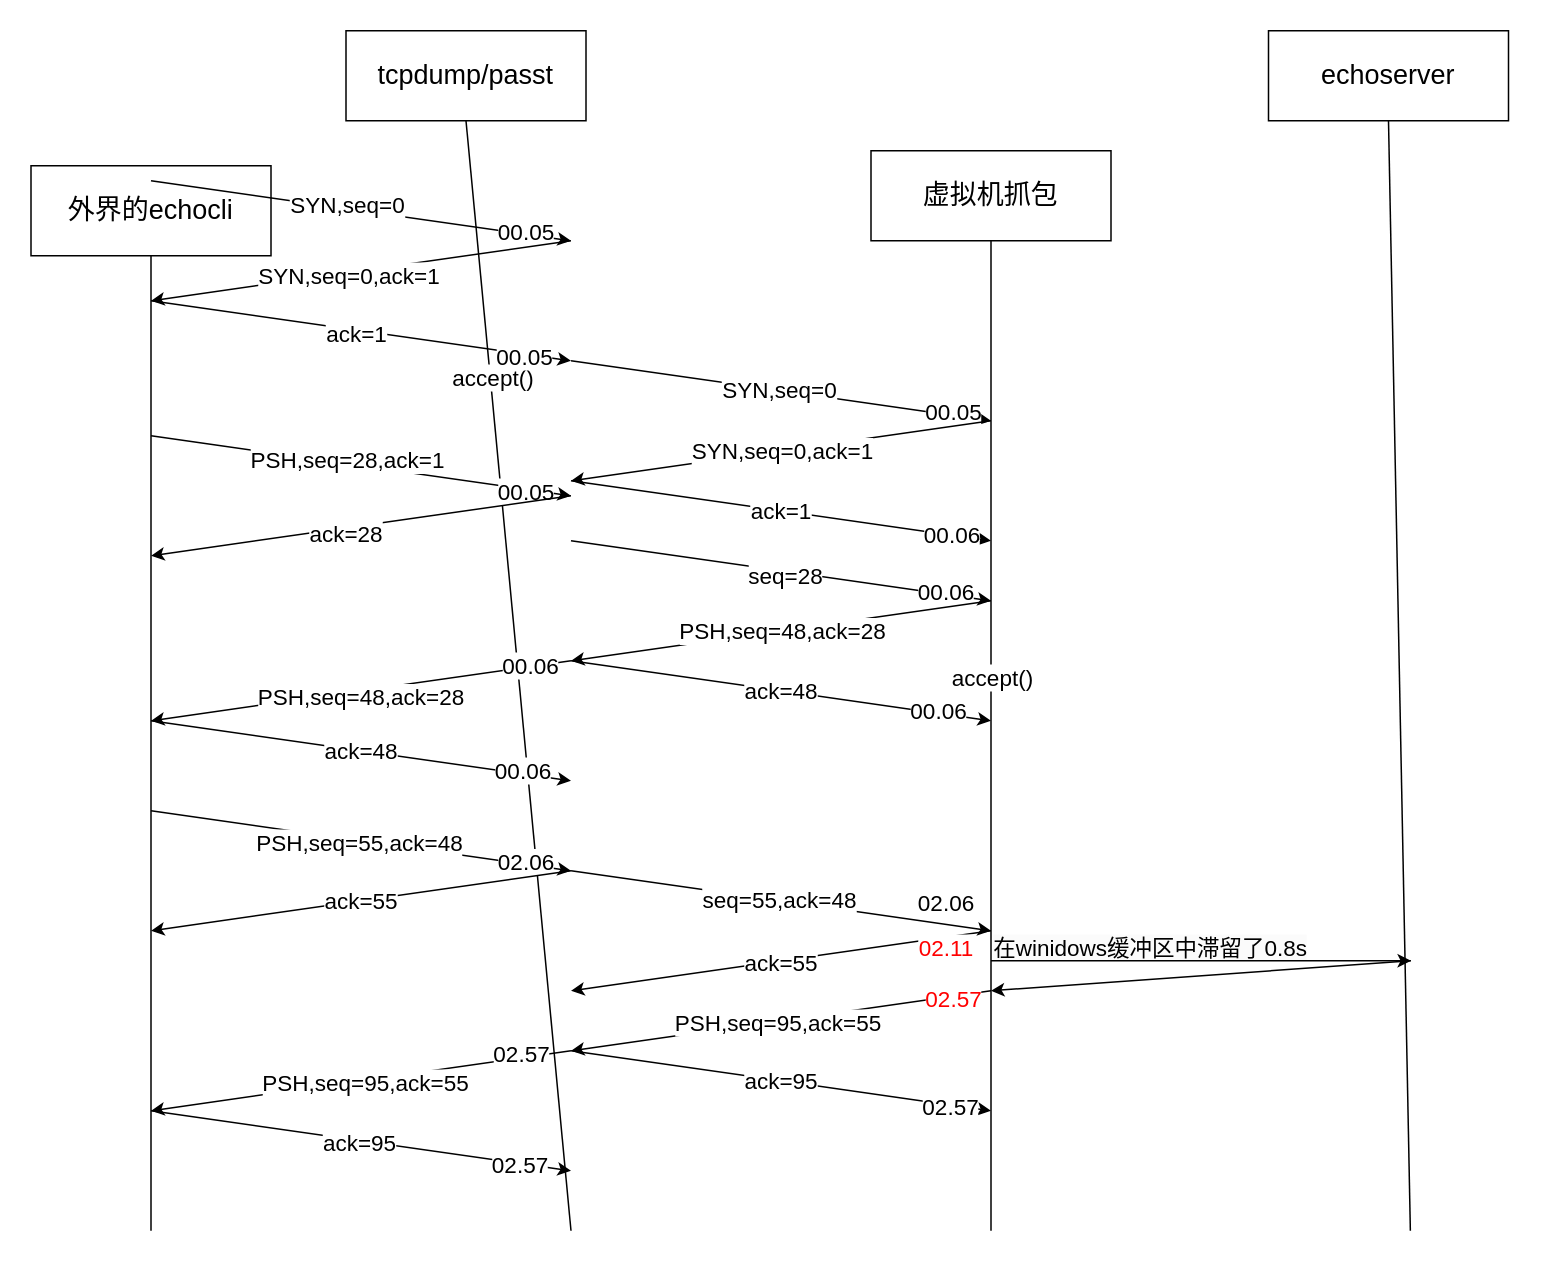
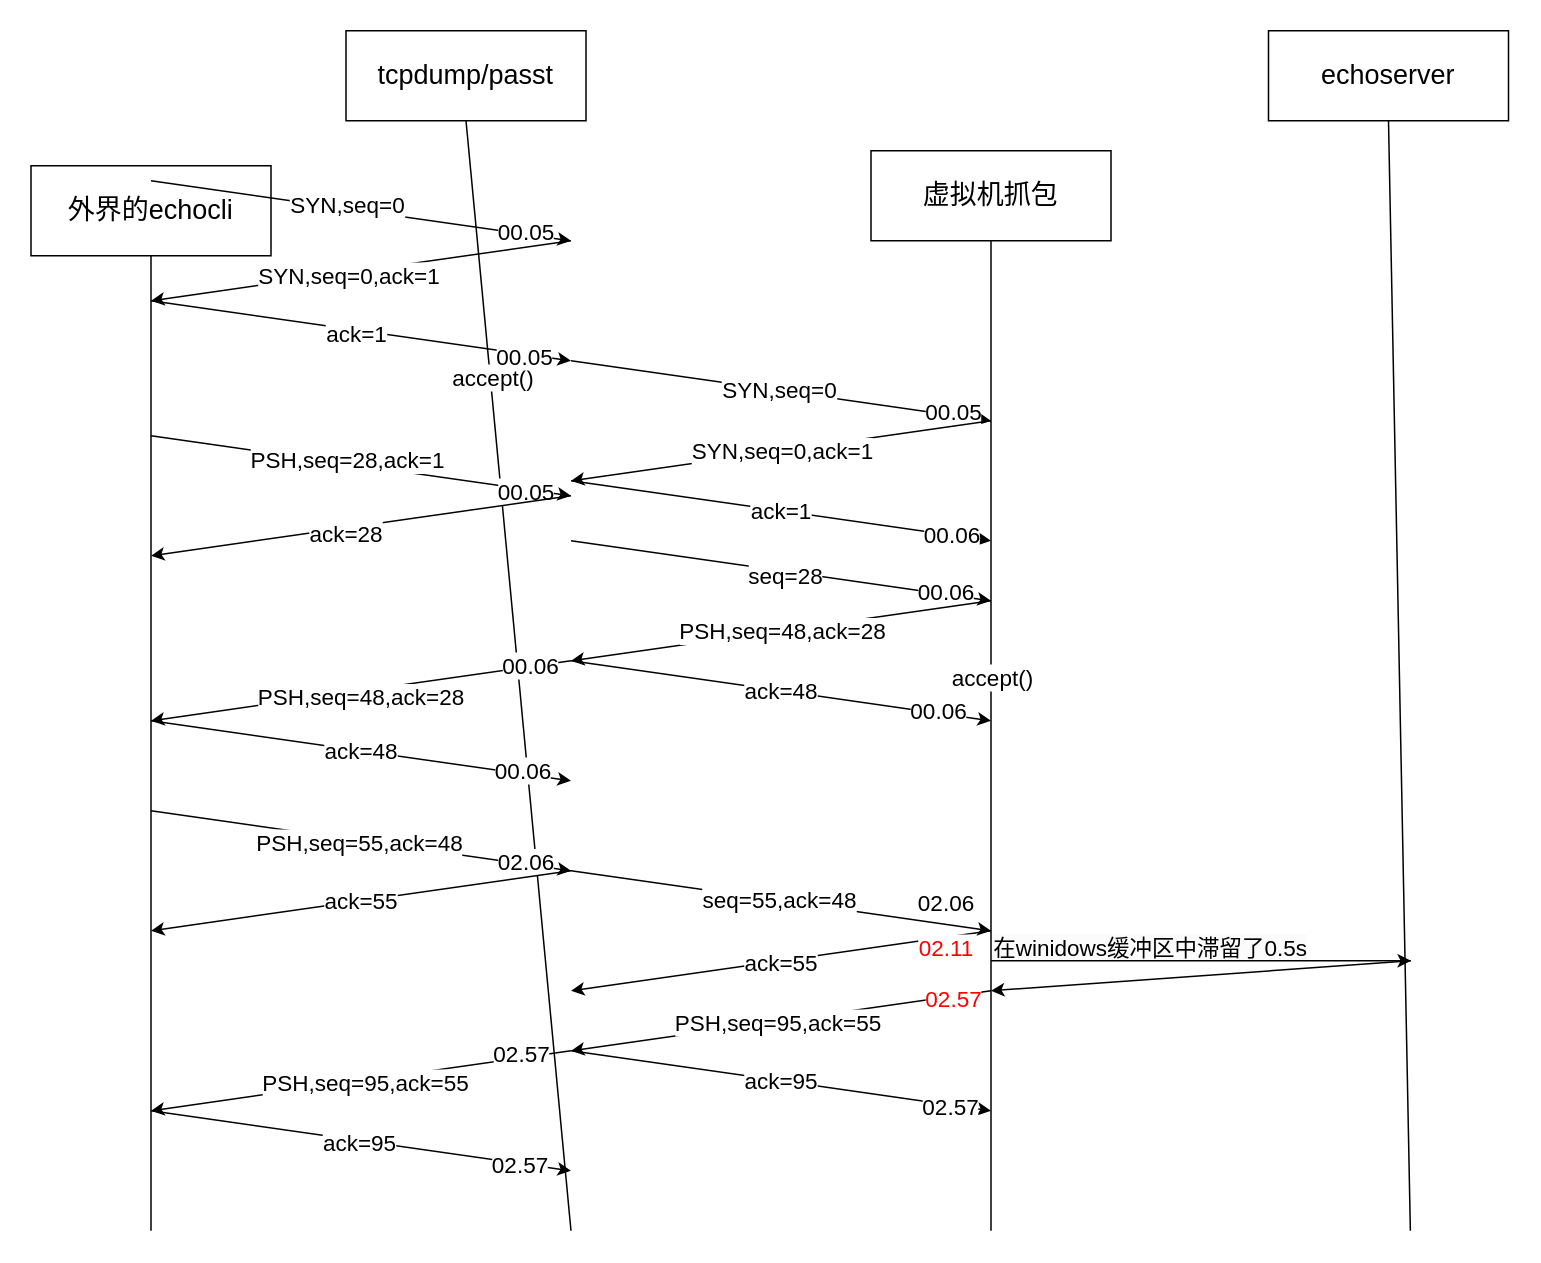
(1119, 946) -> (1119, 946)
